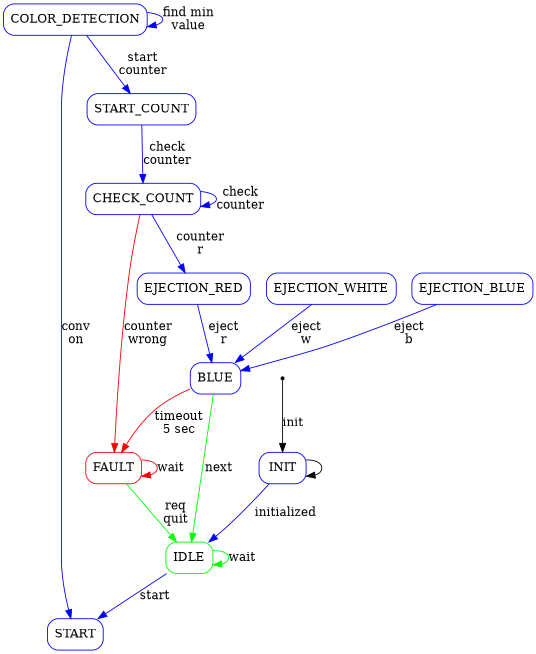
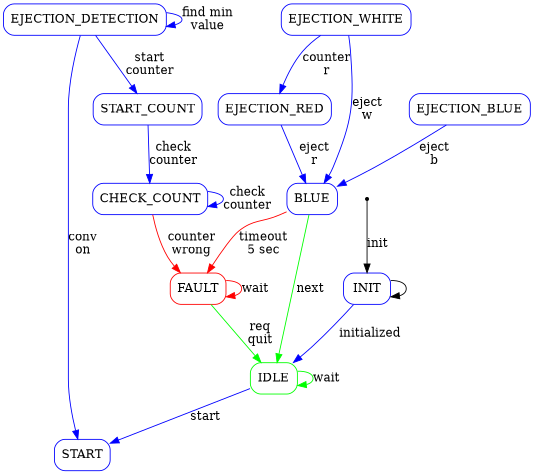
(75, 20) -> (85, 20)
(166, 240) -> (298, 57)
